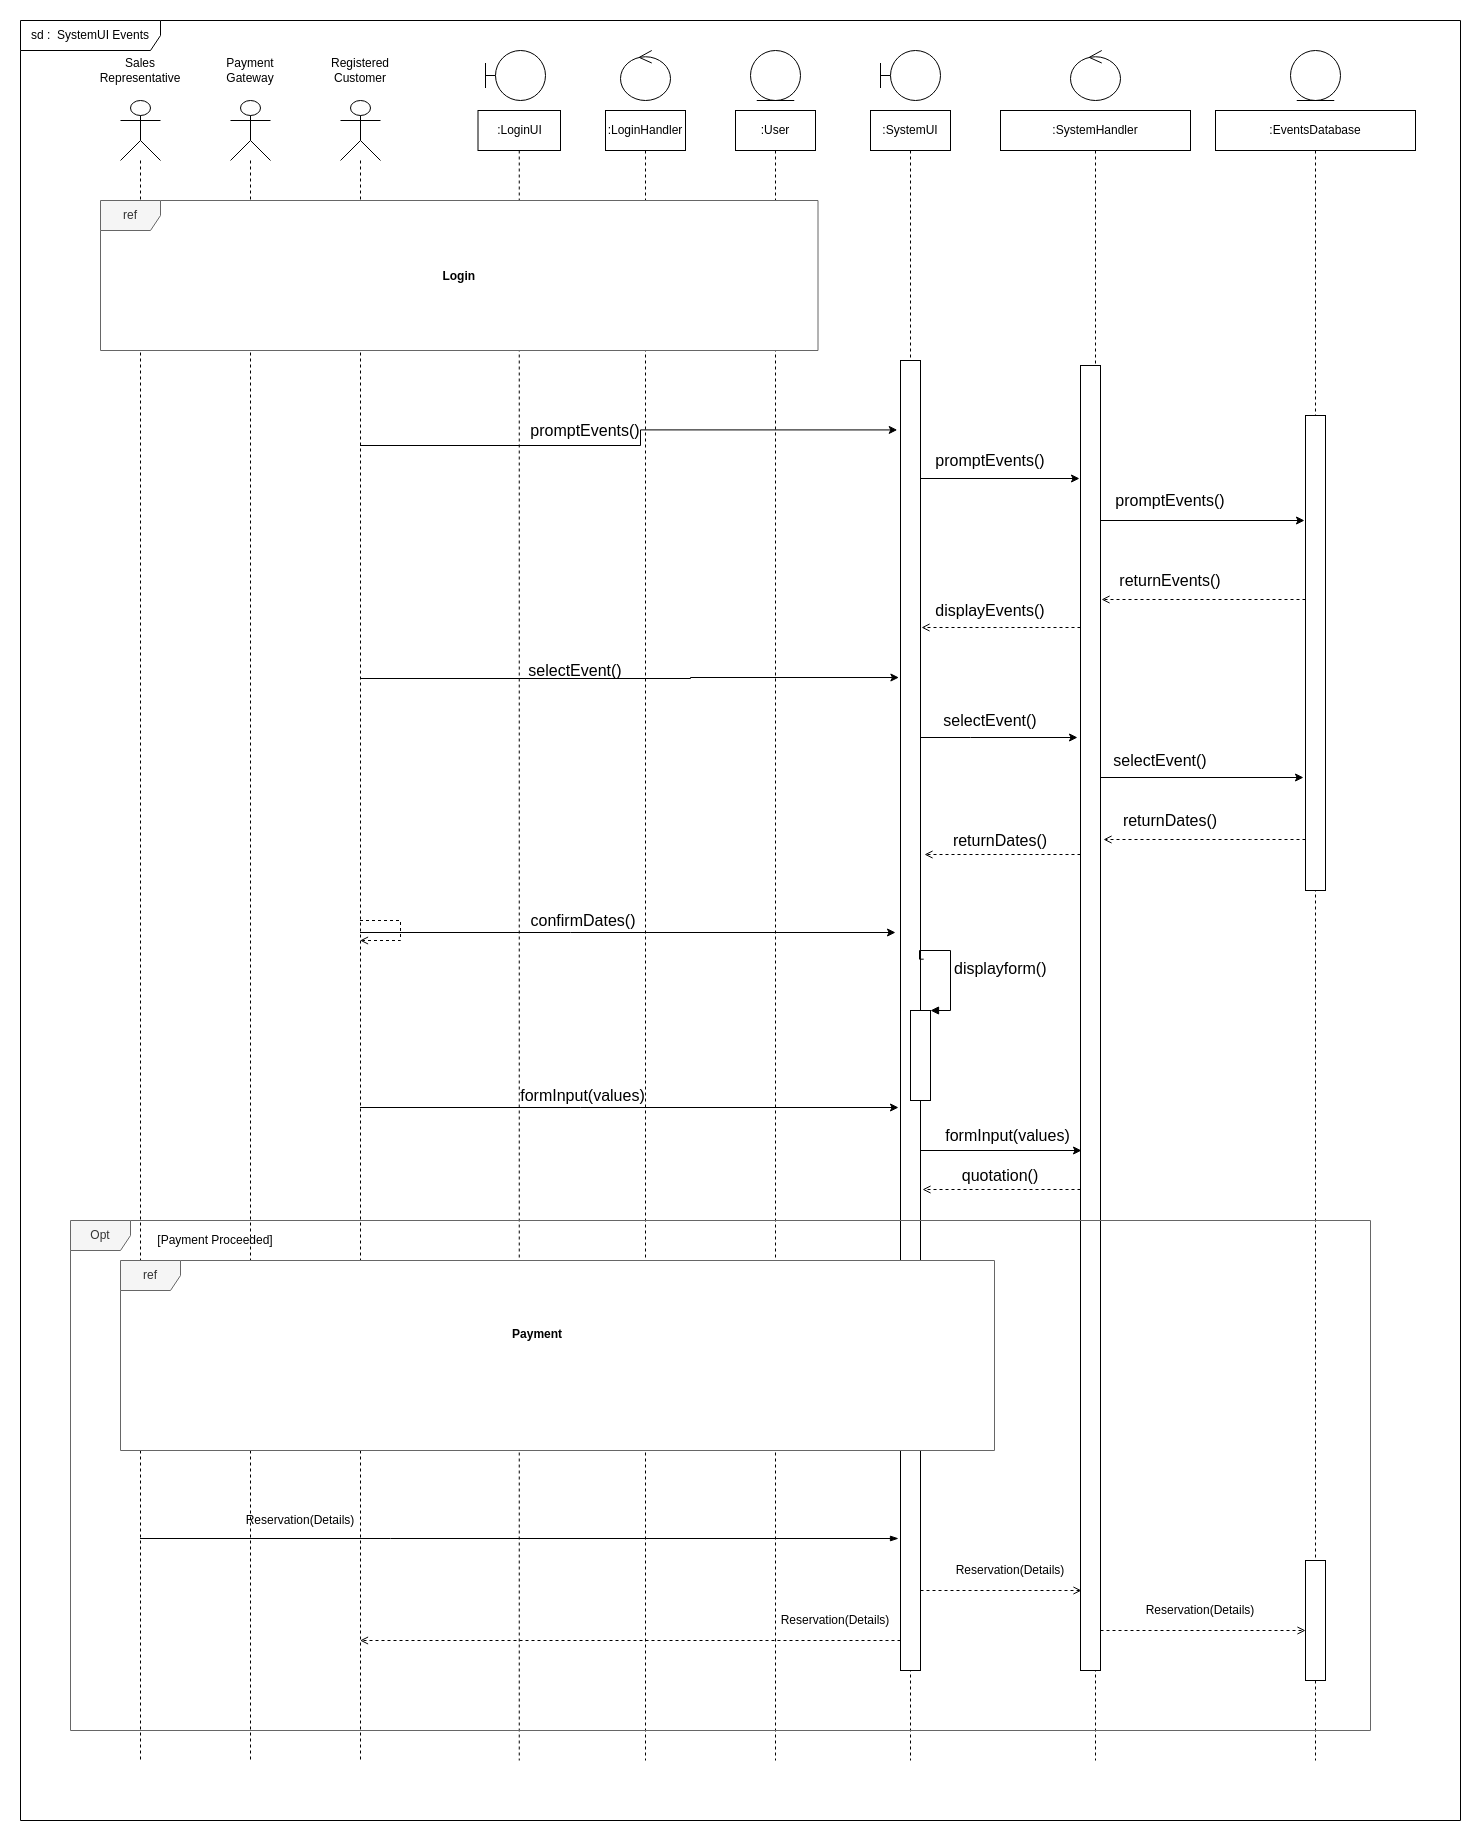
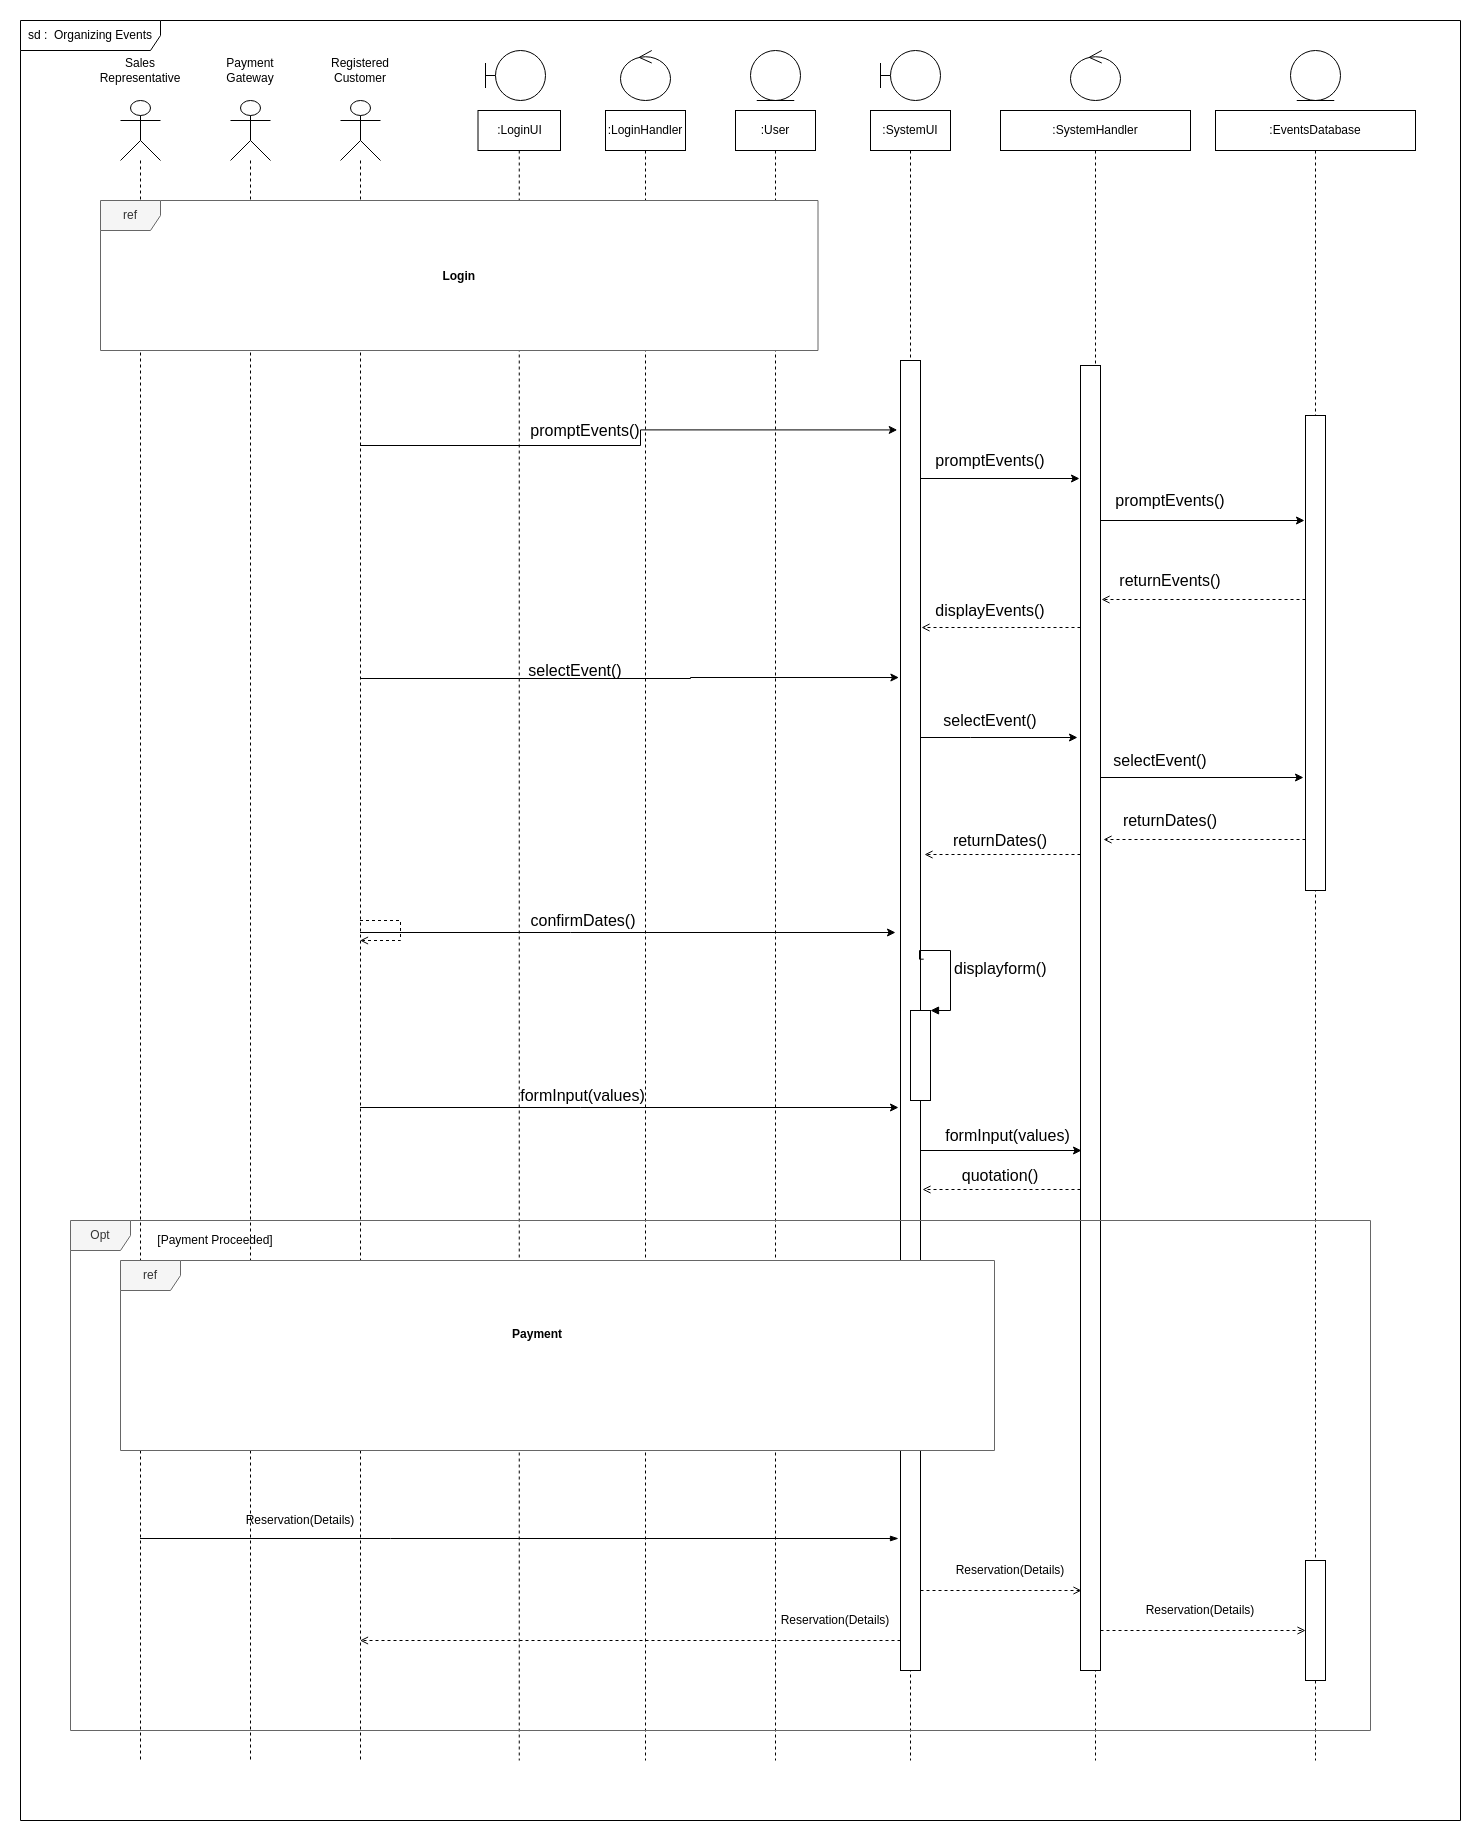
(91, 36) -> (91, 36)
